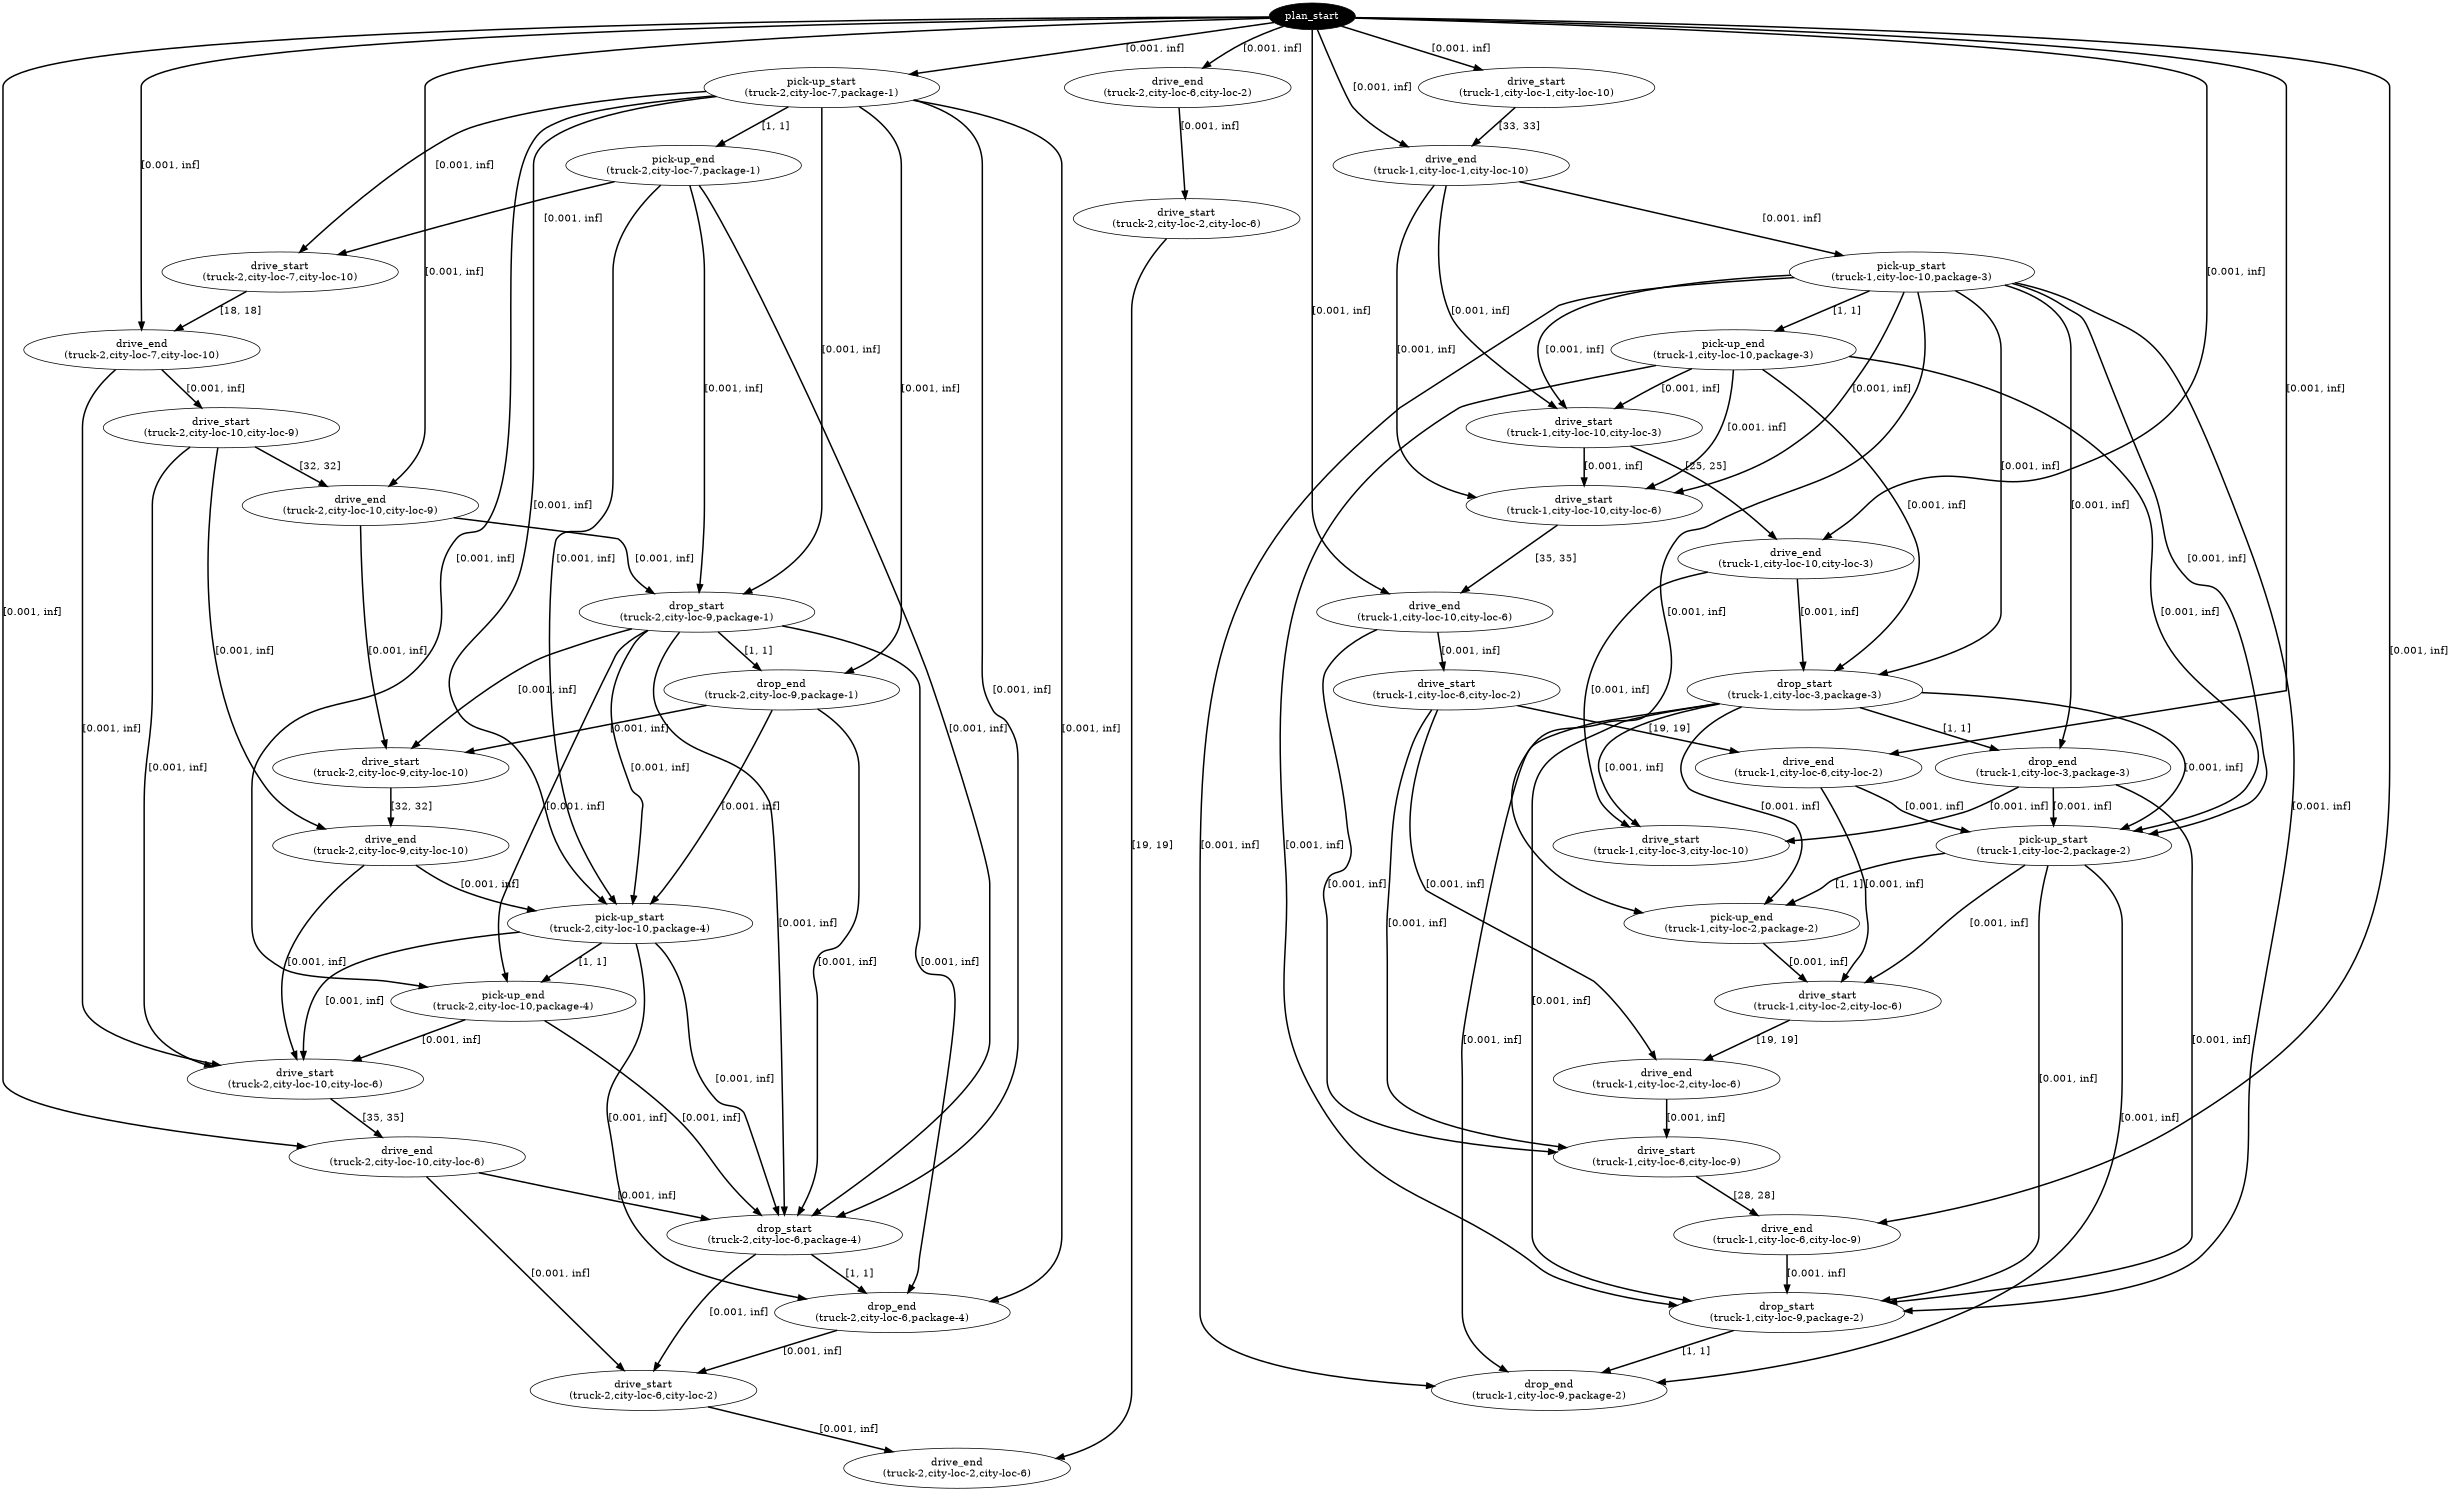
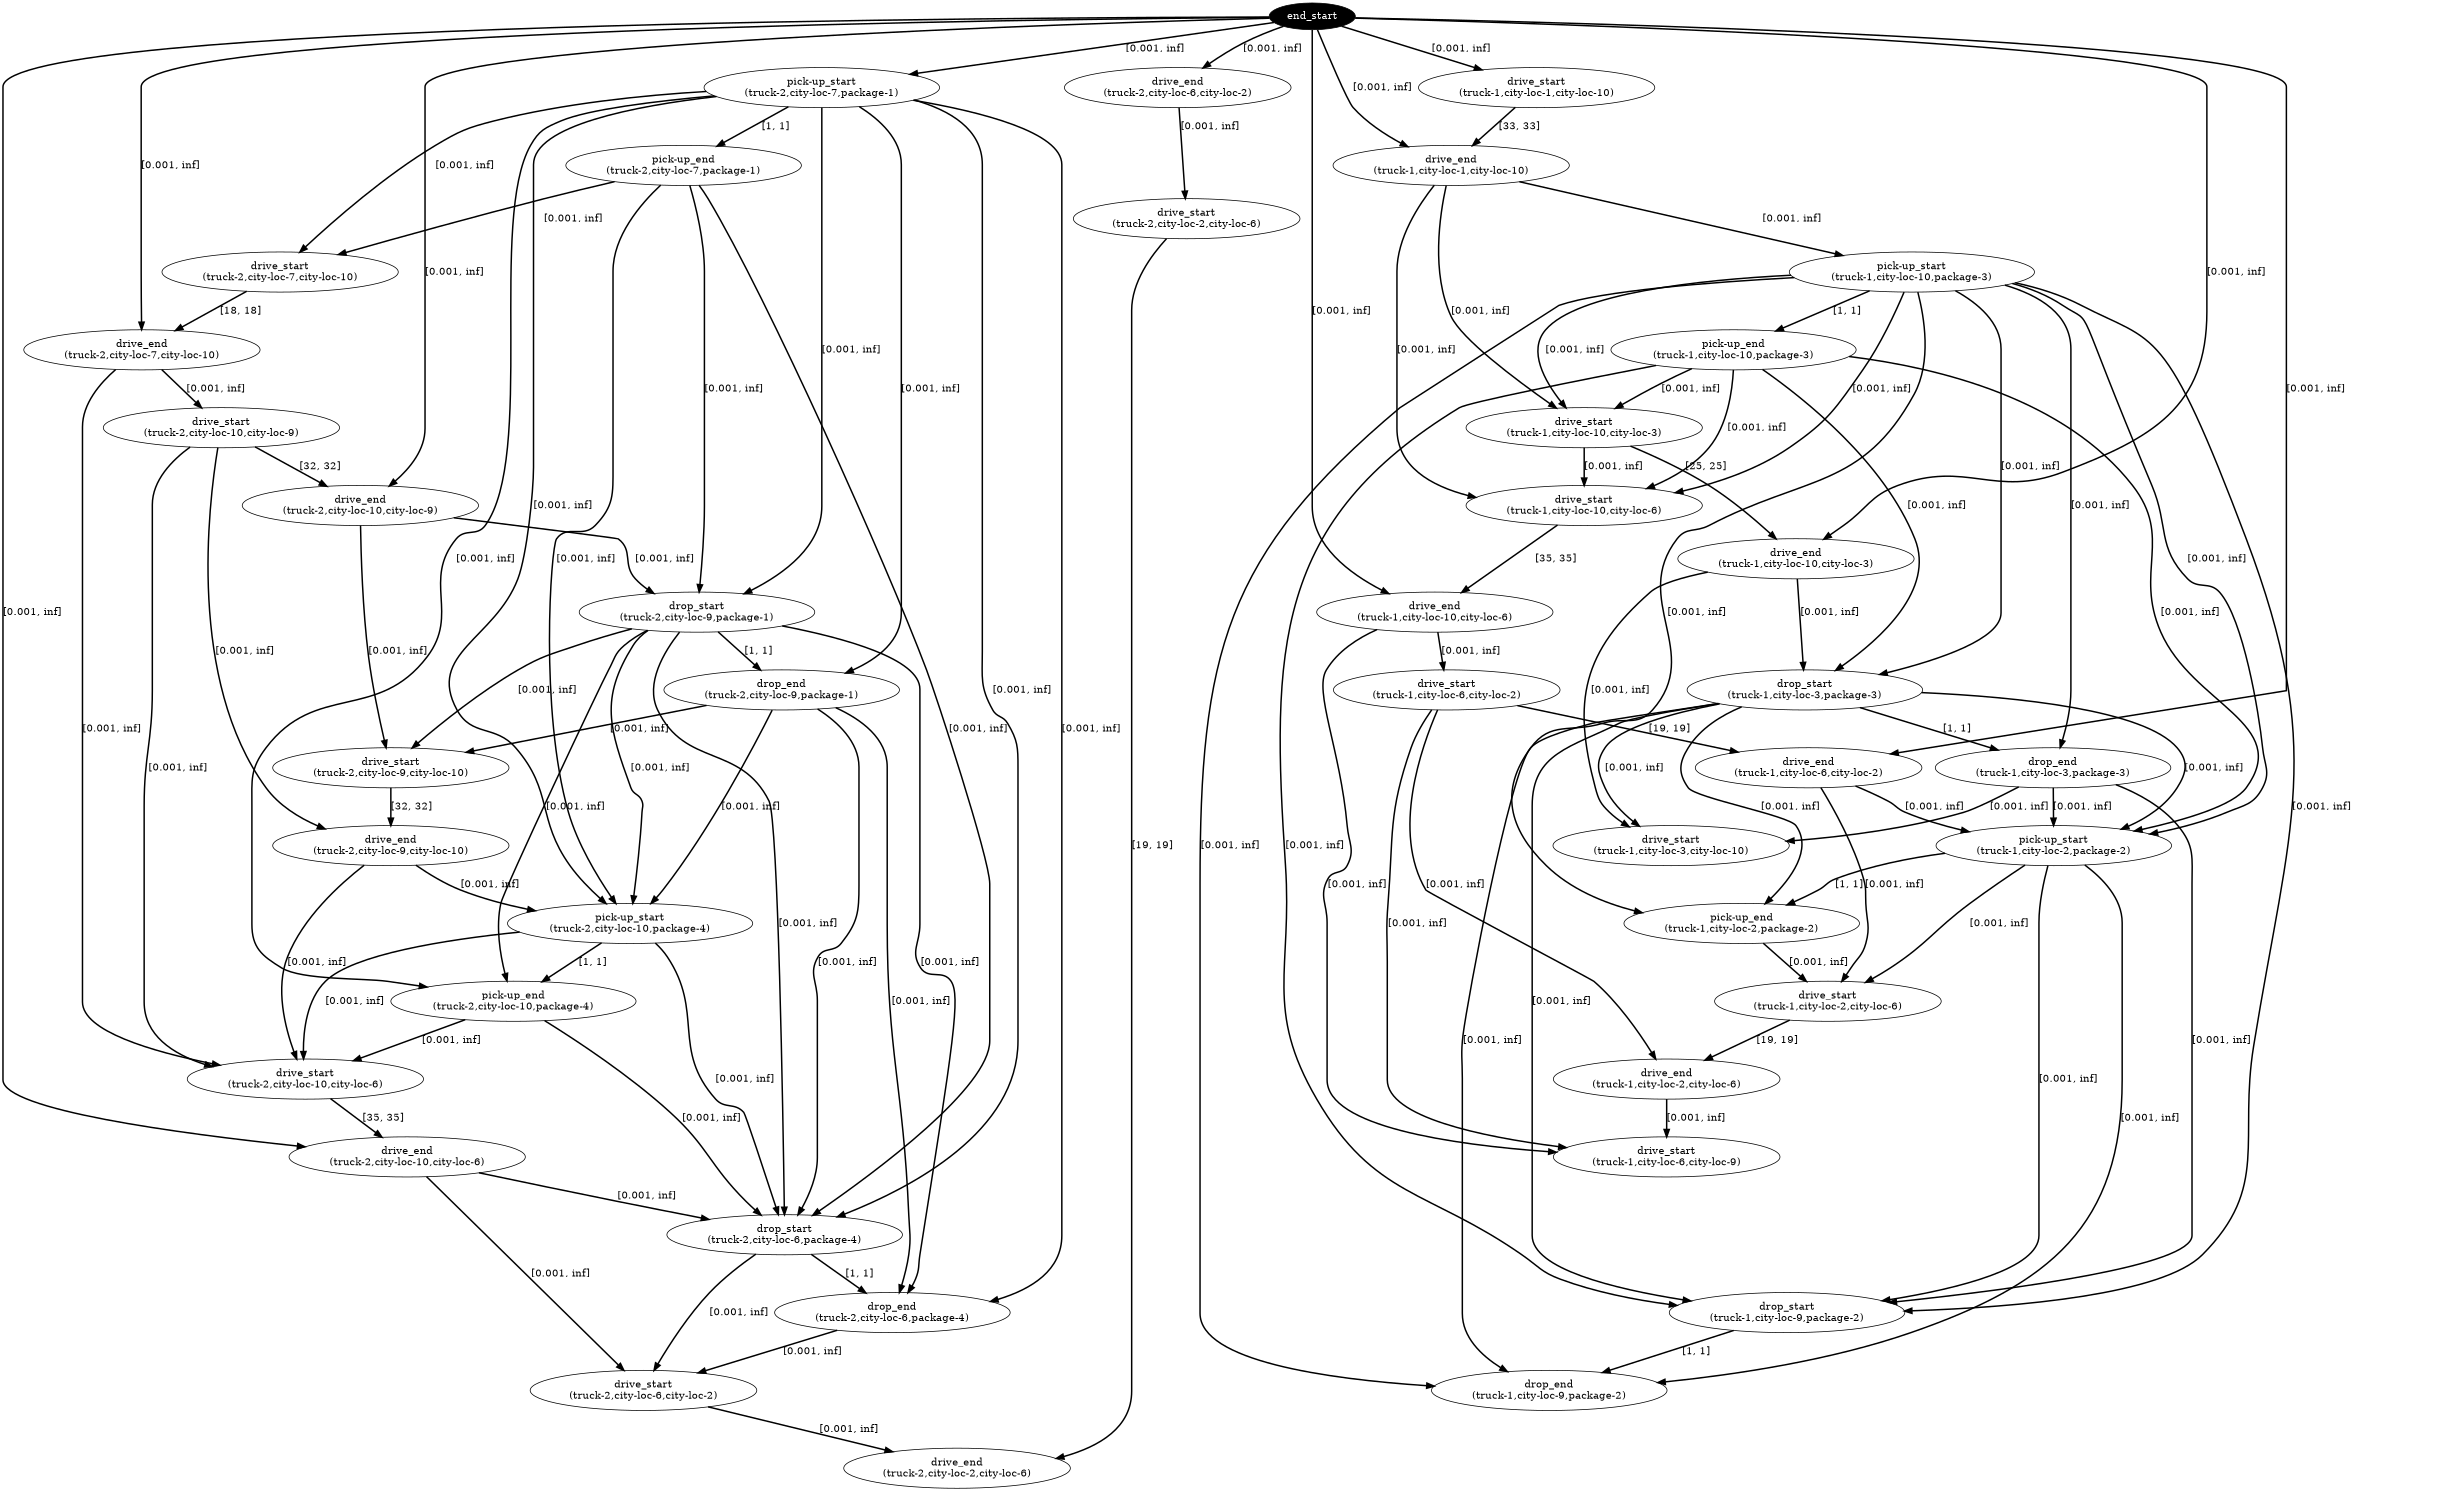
(1312, 16) -> (1312, 16)
(617, 1174) -> (889, 986)
(1787, 1235) -> none
